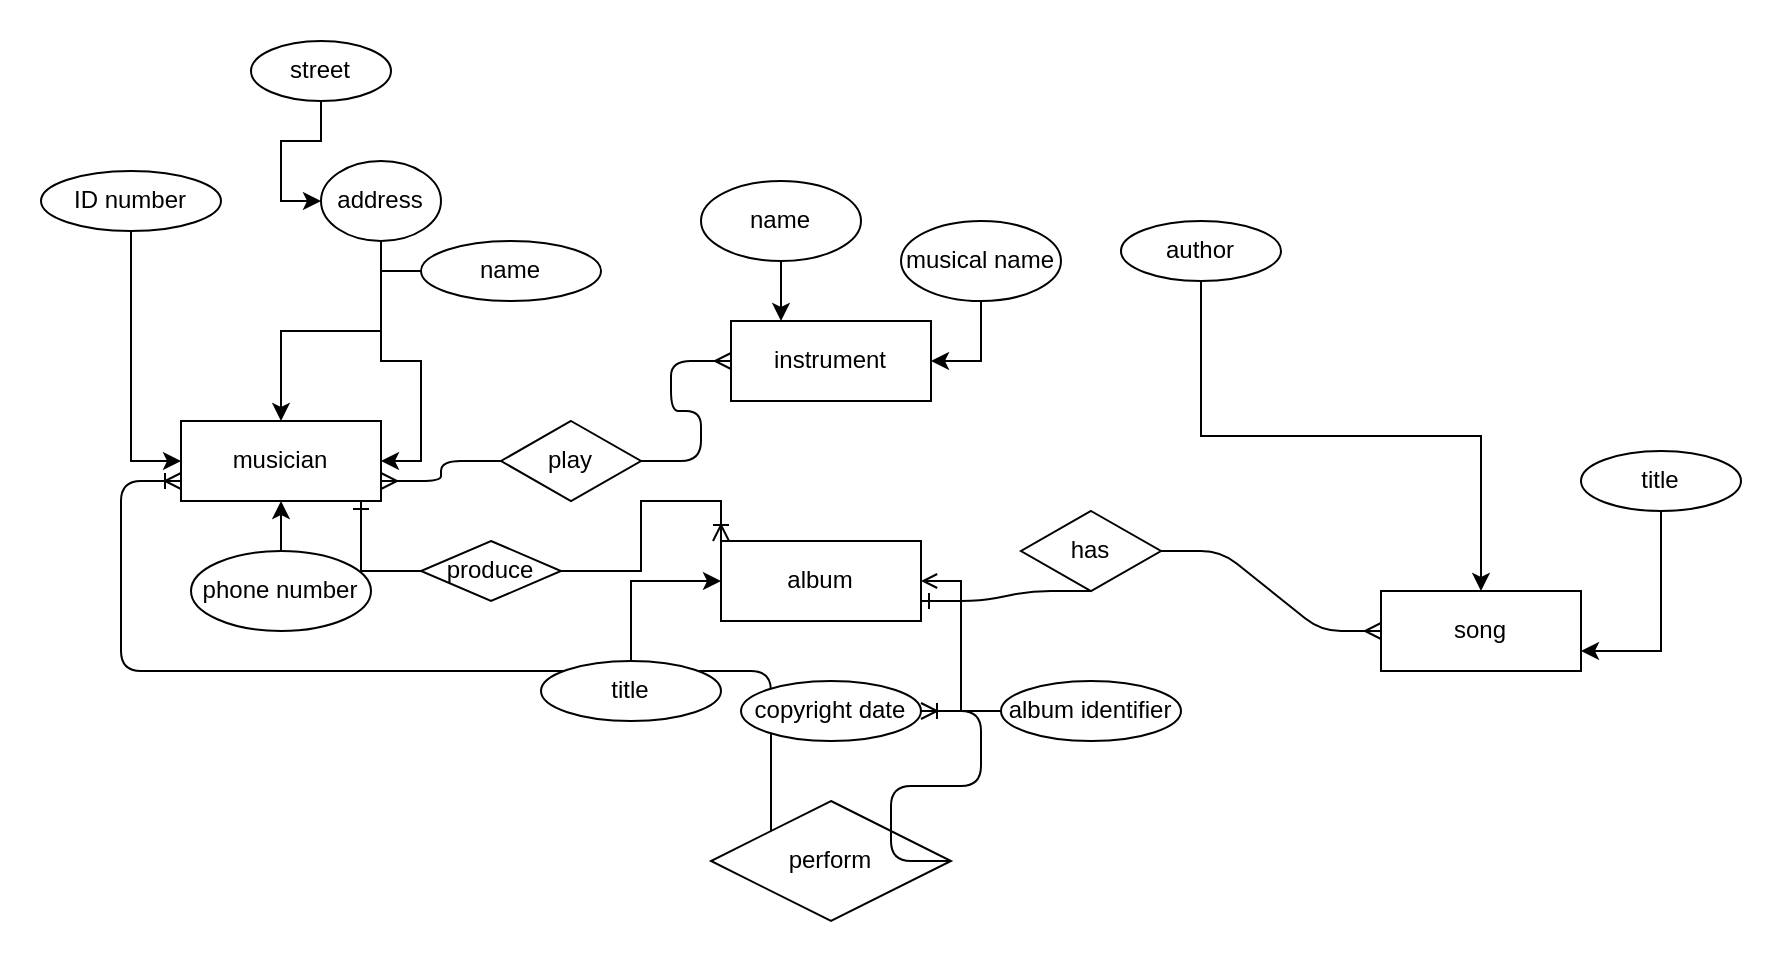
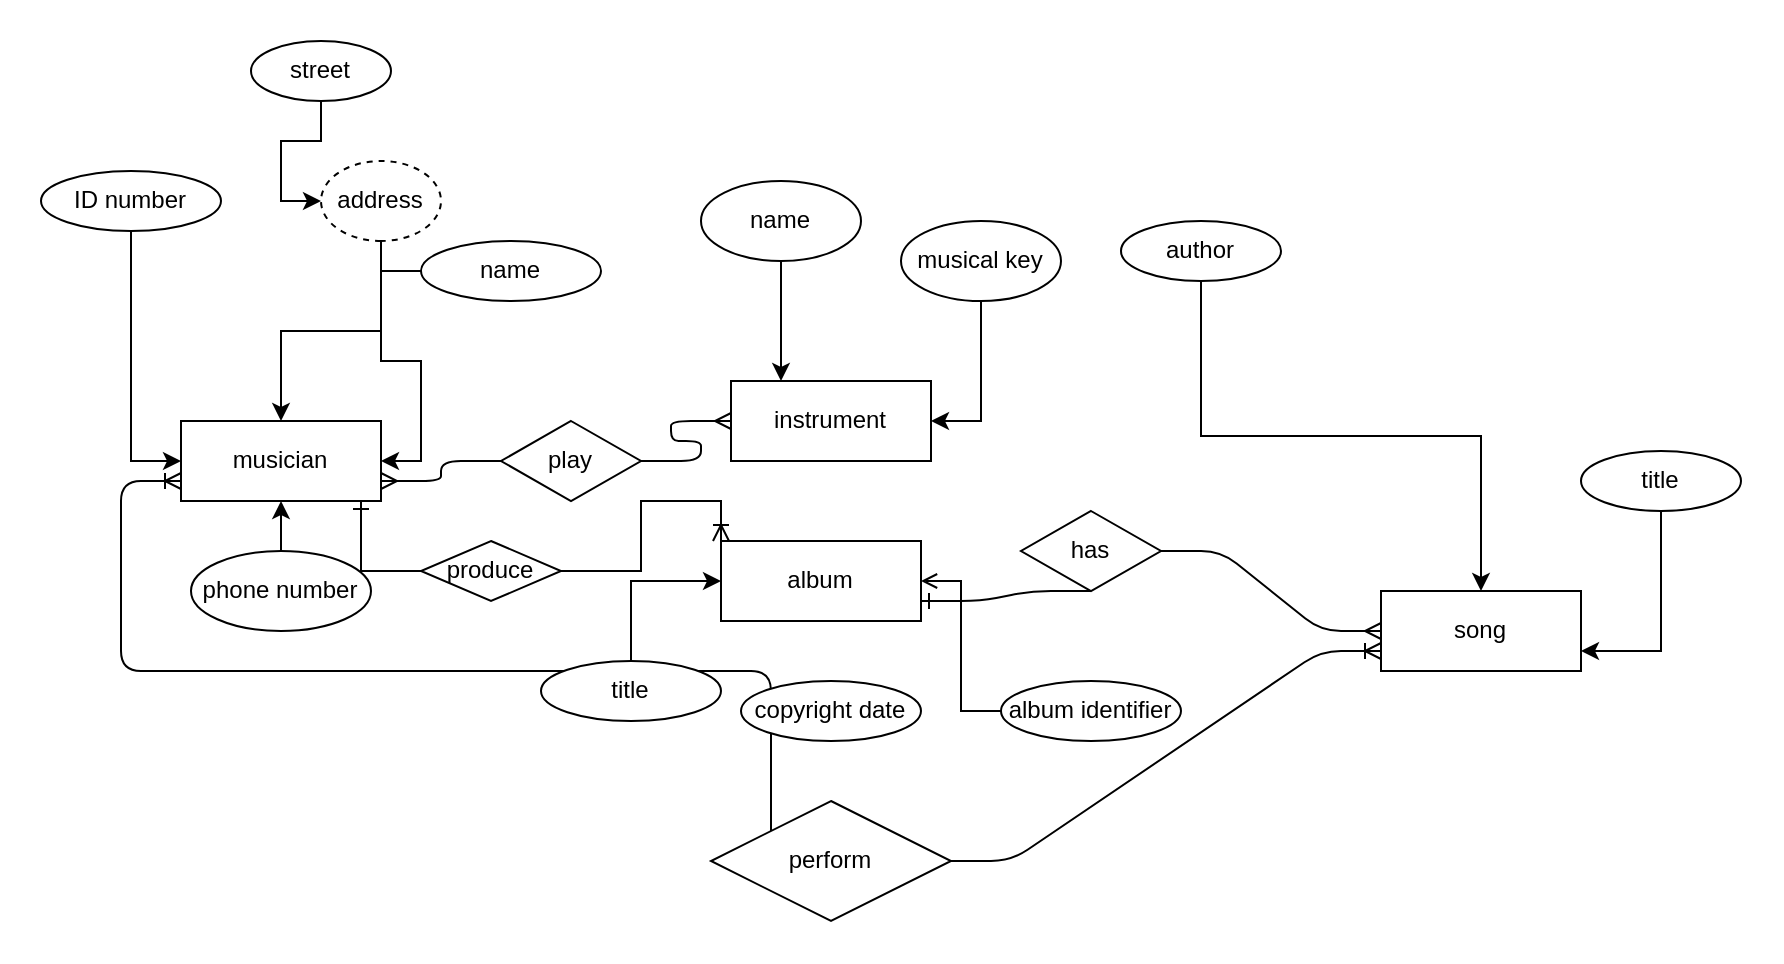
(381, 201) -> (381, 201)
(981, 261) -> (981, 261)
(831, 361) -> (831, 421)
(911, 786) -> (1166, 756)
